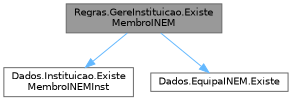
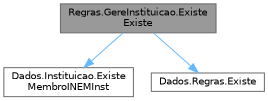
(144, 18) -> (138, 18)
(219, 82) -> (208, 82)
